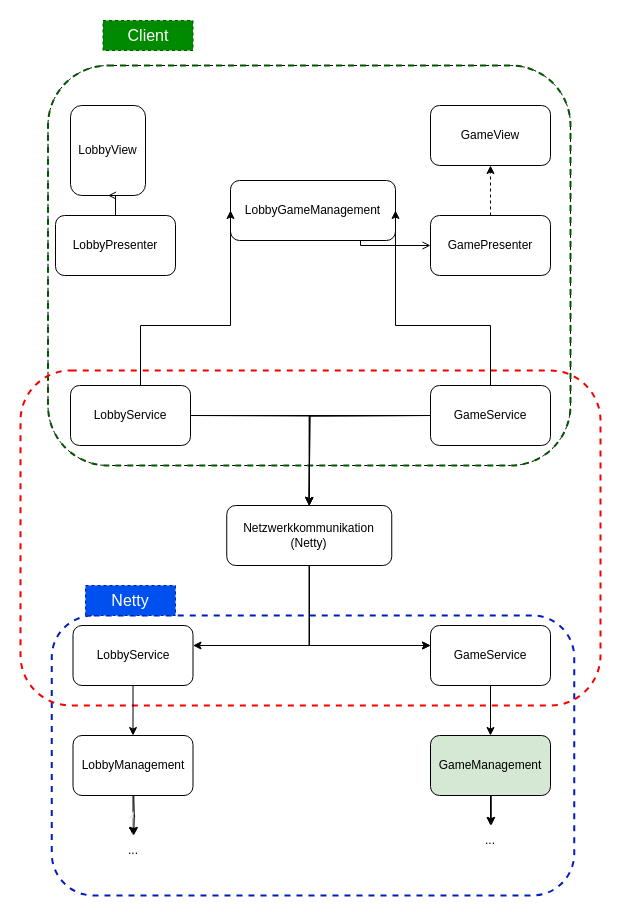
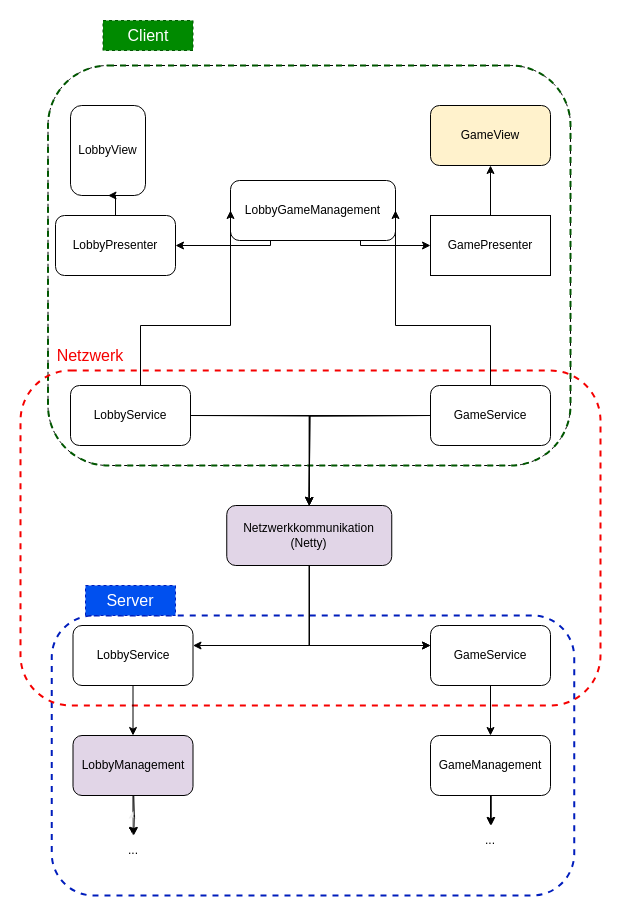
(491, 136) -> (491, 136)
(491, 193) -> (491, 193)
(114, 196) -> (116, 197)
none -> (228, 246)
(423, 246) -> (422, 246)
(491, 246) -> (491, 246)
none -> (91, 356)
(309, 536) -> (309, 536)
(131, 601) -> (131, 601)
(133, 766) -> (133, 766)
(491, 766) -> (491, 766)
